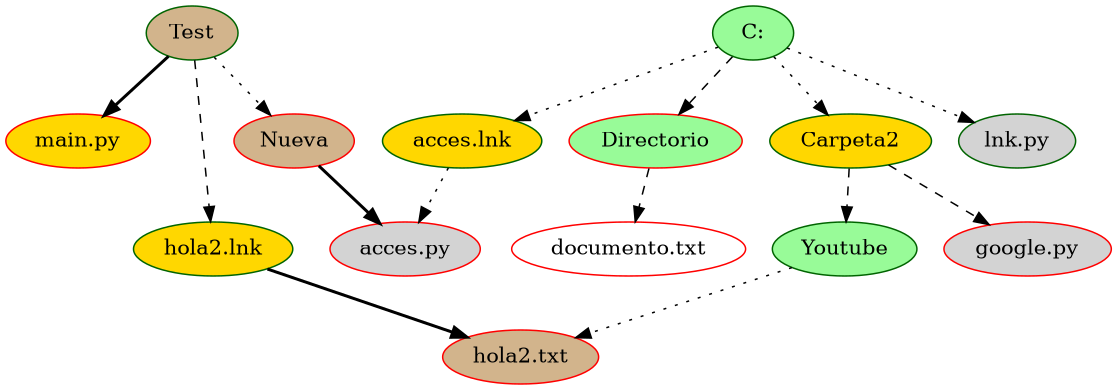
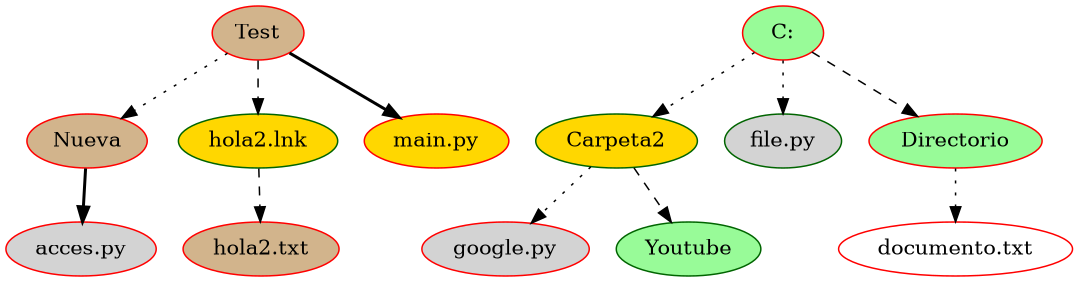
(192, 33) -> (258, 33)
(753, 33) -> (783, 33)
(462, 141) -> none
(1017, 141) -> (783, 141)
(644, 188) -> (956, 188)
(932, 191) -> (567, 190)
(691, 300) -> none
(360, 301) -> (259, 188)
